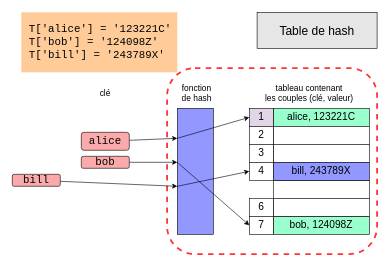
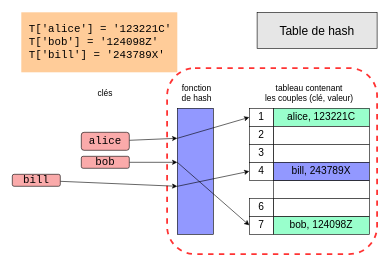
(105, 93) -> (105, 93)
(261, 117) -> (261, 117)
